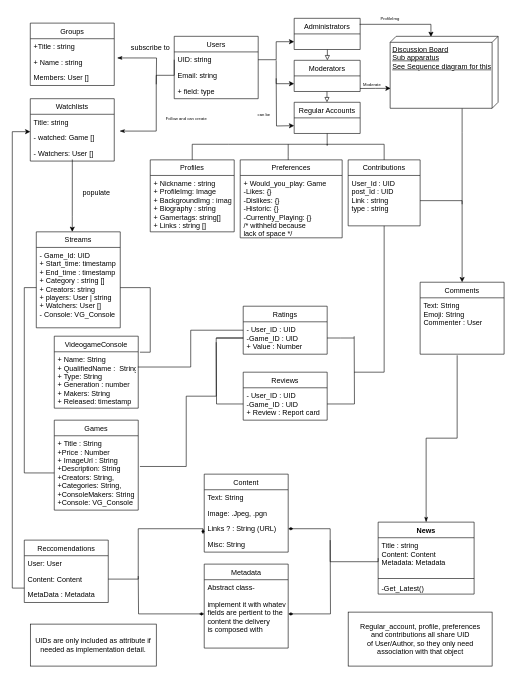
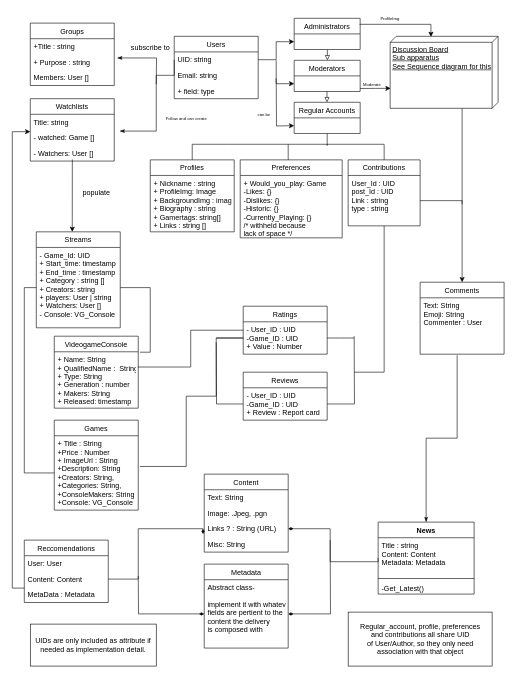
(59, 62) -> (65, 62)
